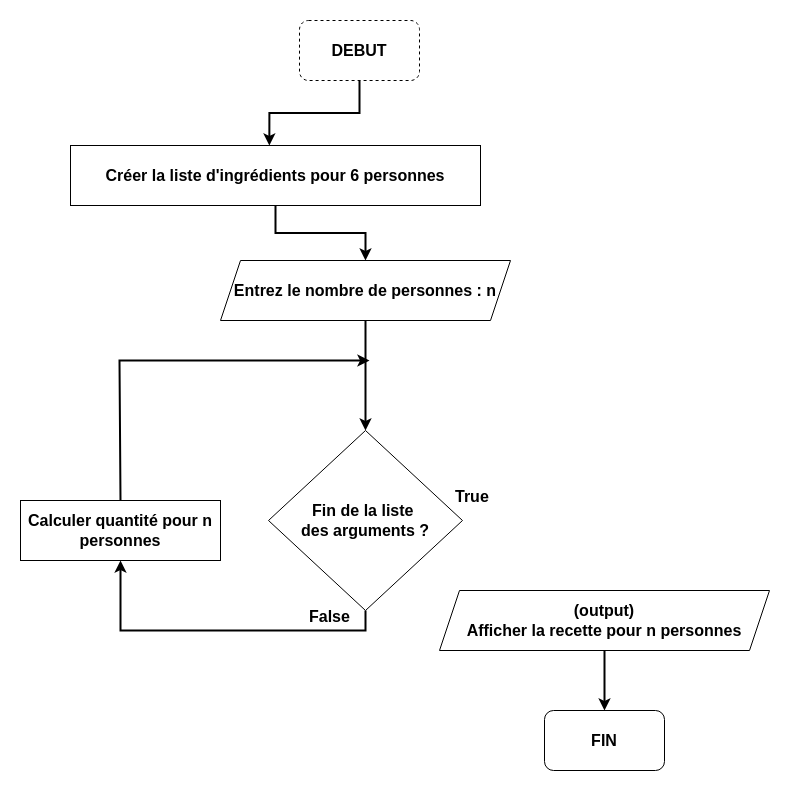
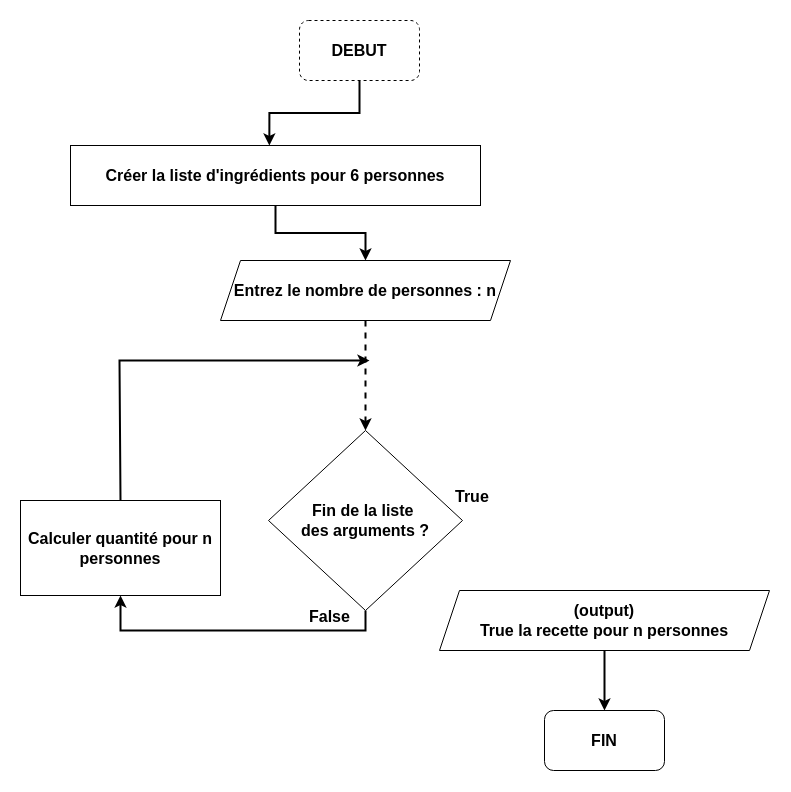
(366, 369) -> (366, 369)
(121, 531) -> (121, 548)
(605, 621) -> (605, 621)
